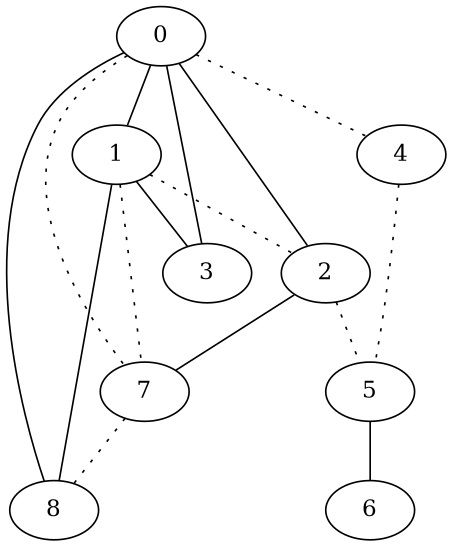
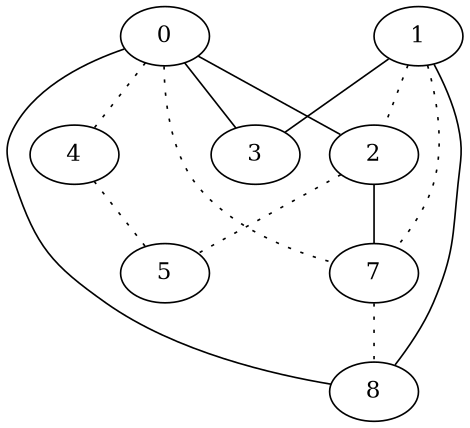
(139, 95) -> none
(370, 510) -> none
